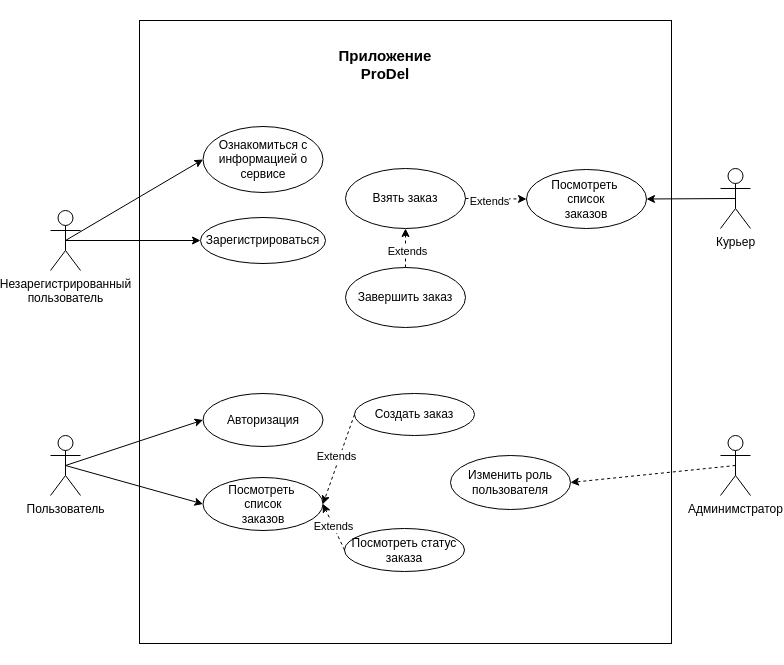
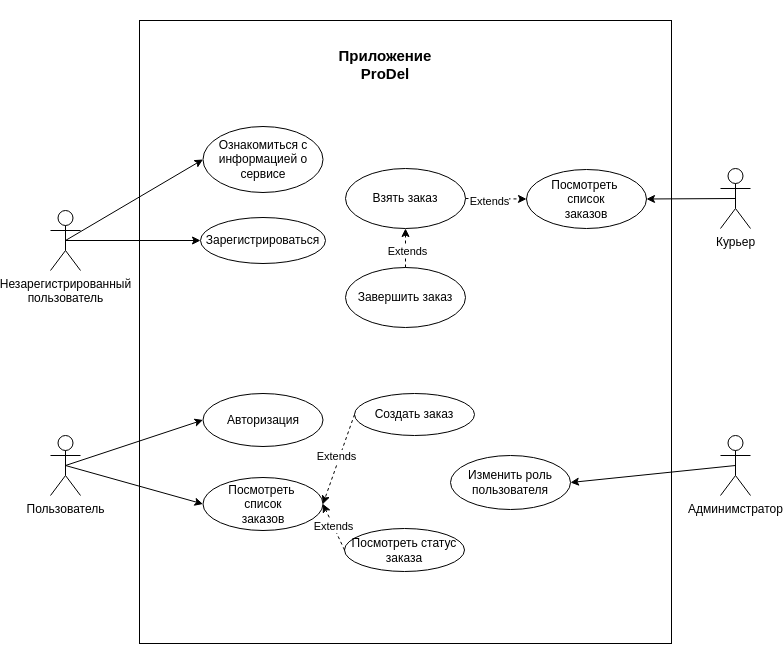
(656, 474) -> (656, 474)
